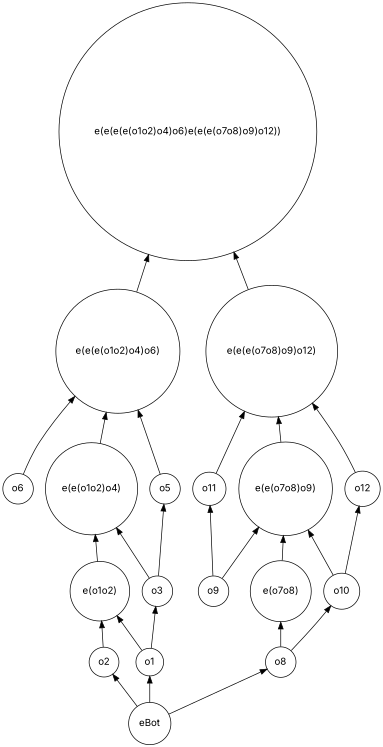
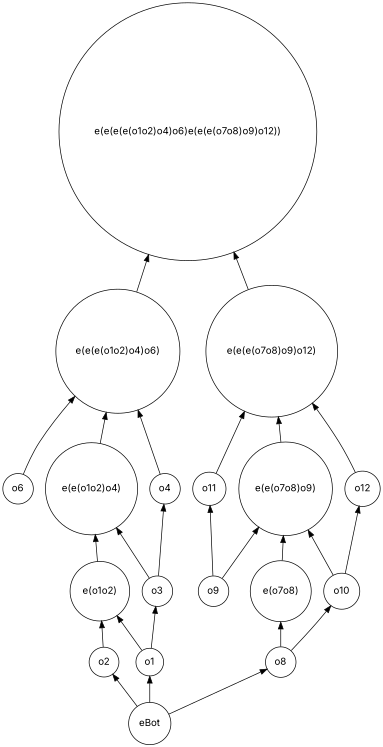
(165, 489) -> (165, 489)
